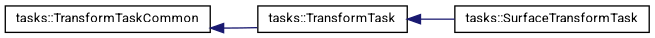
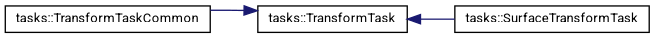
(241, 28) -> (227, 10)
